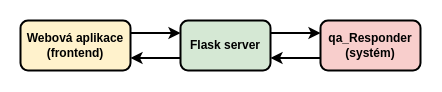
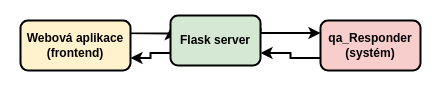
(226, 46) -> (216, 41)
